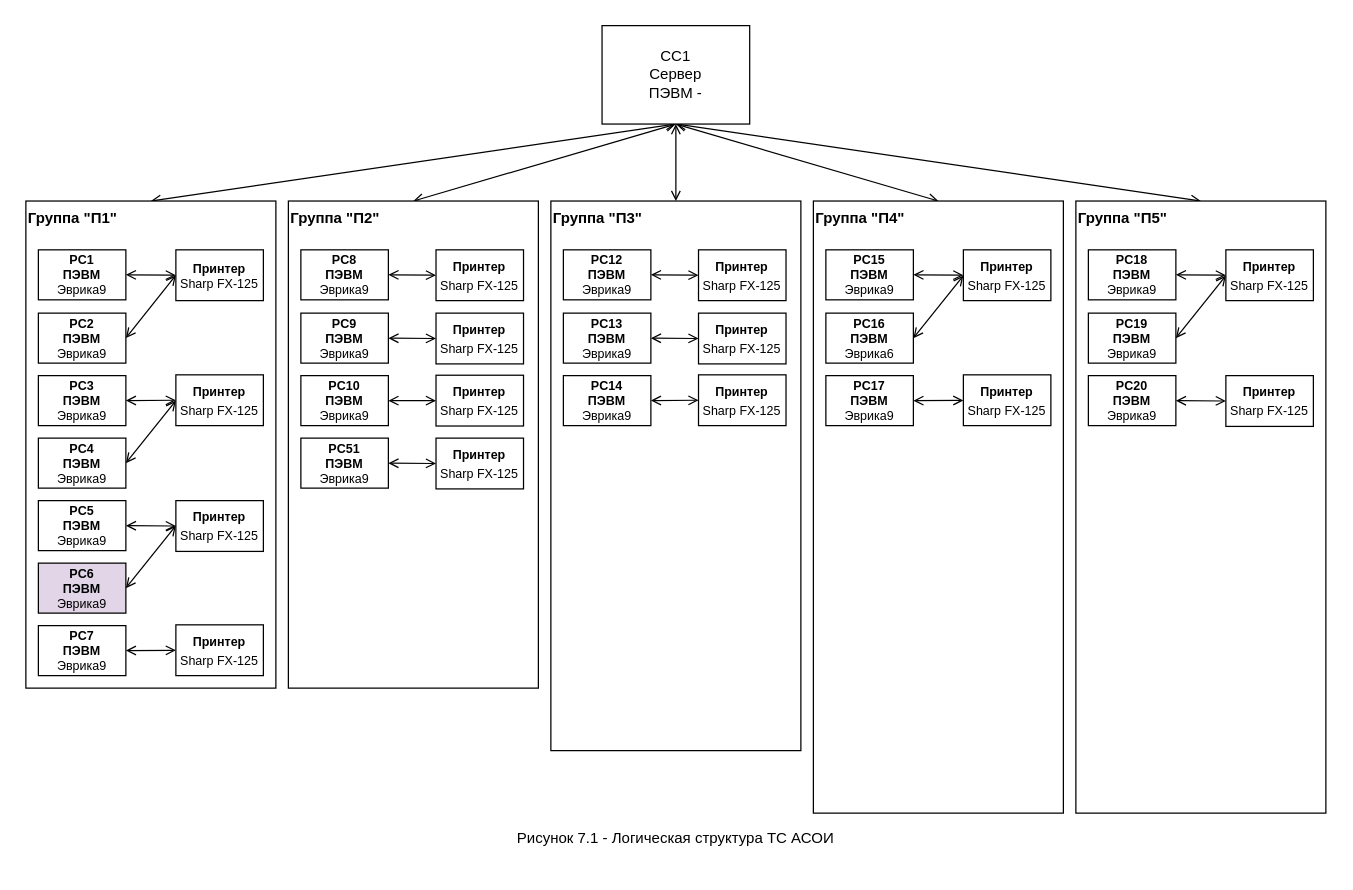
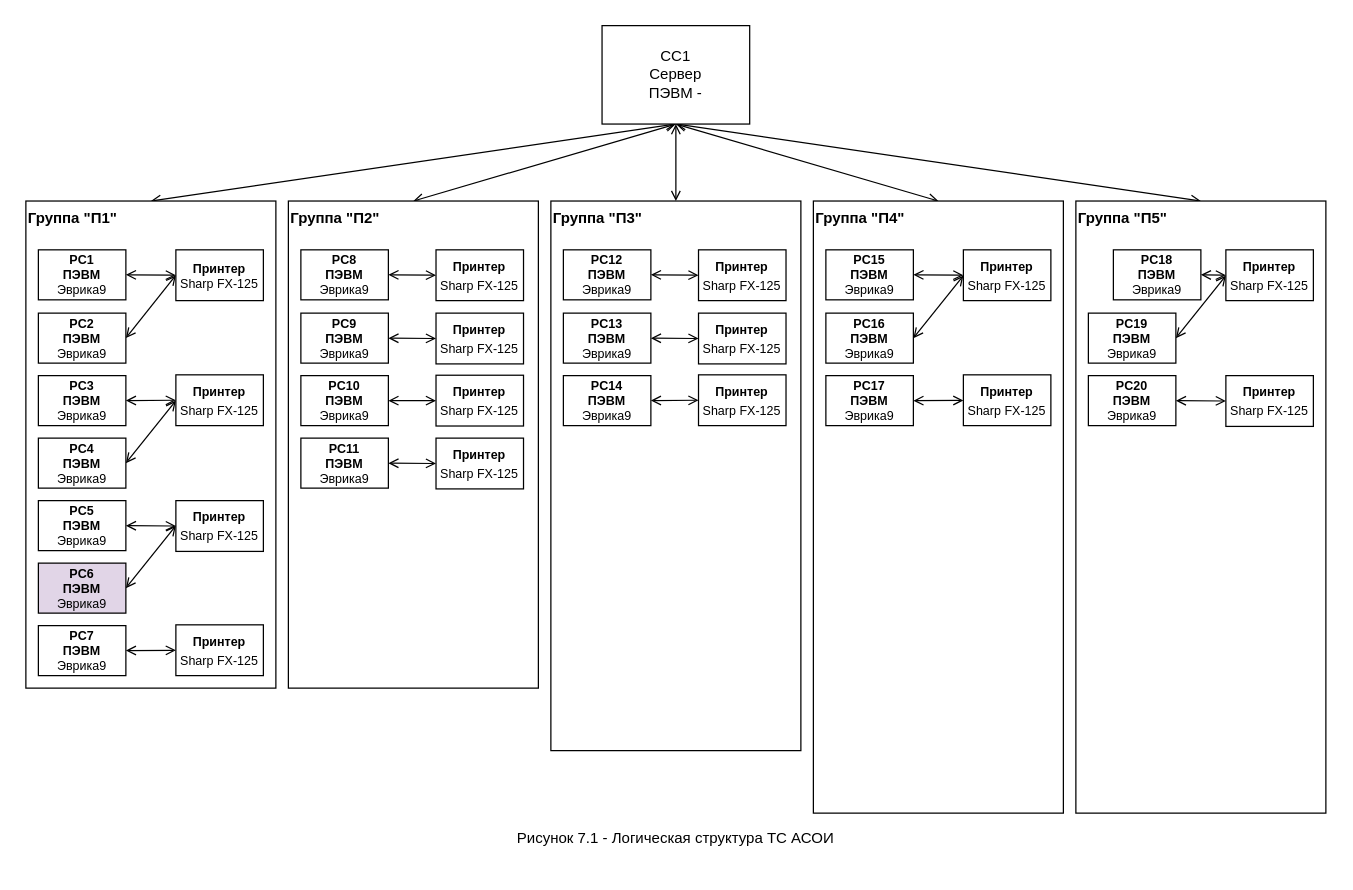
(1132, 275) -> (1157, 275)
(869, 338) -> (869, 338)
(344, 463) -> (344, 463)
